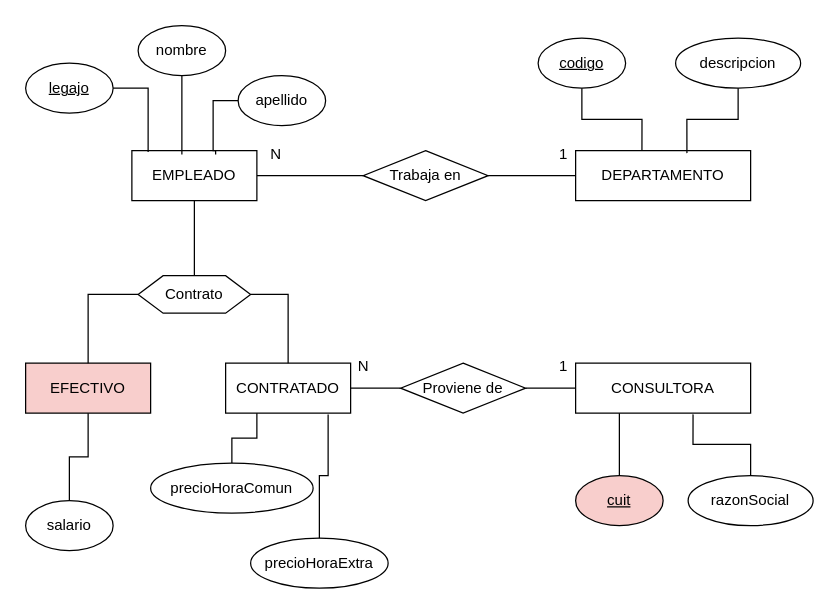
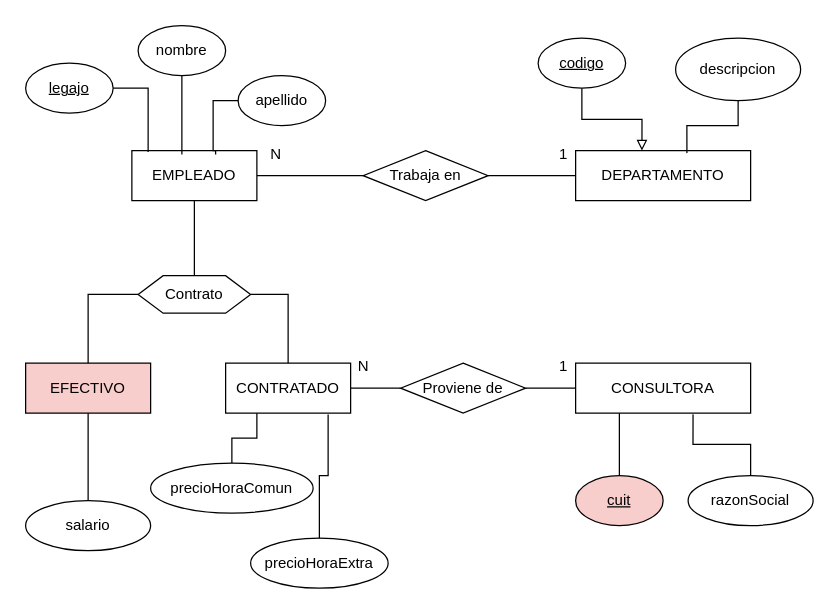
(738, 63) -> (738, 69)
(642, 143) -> (642, 139)
(69, 526) -> (88, 526)
